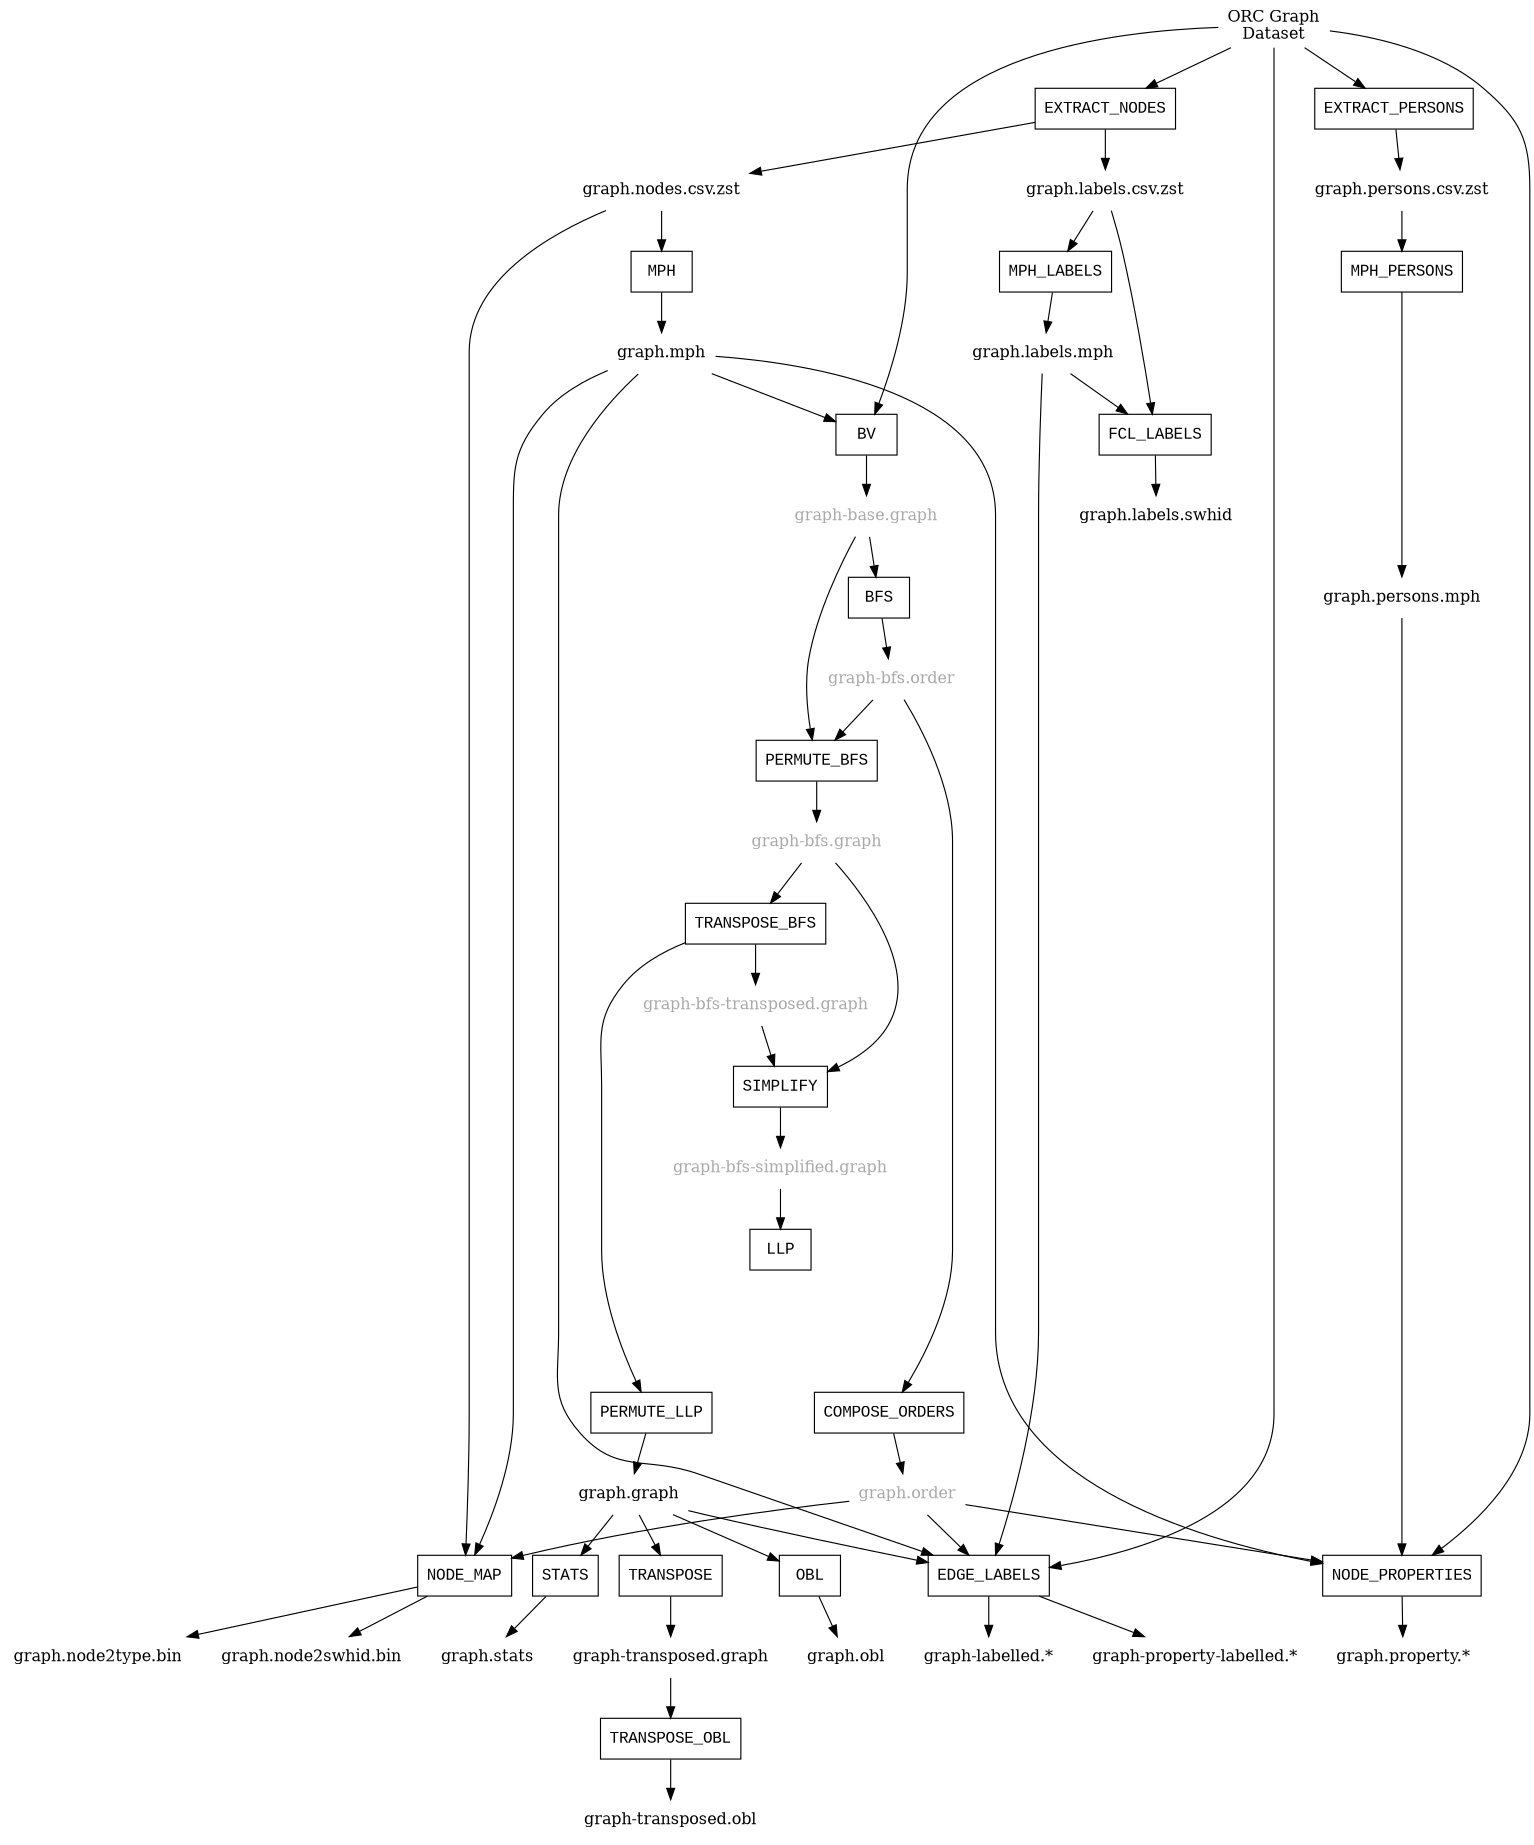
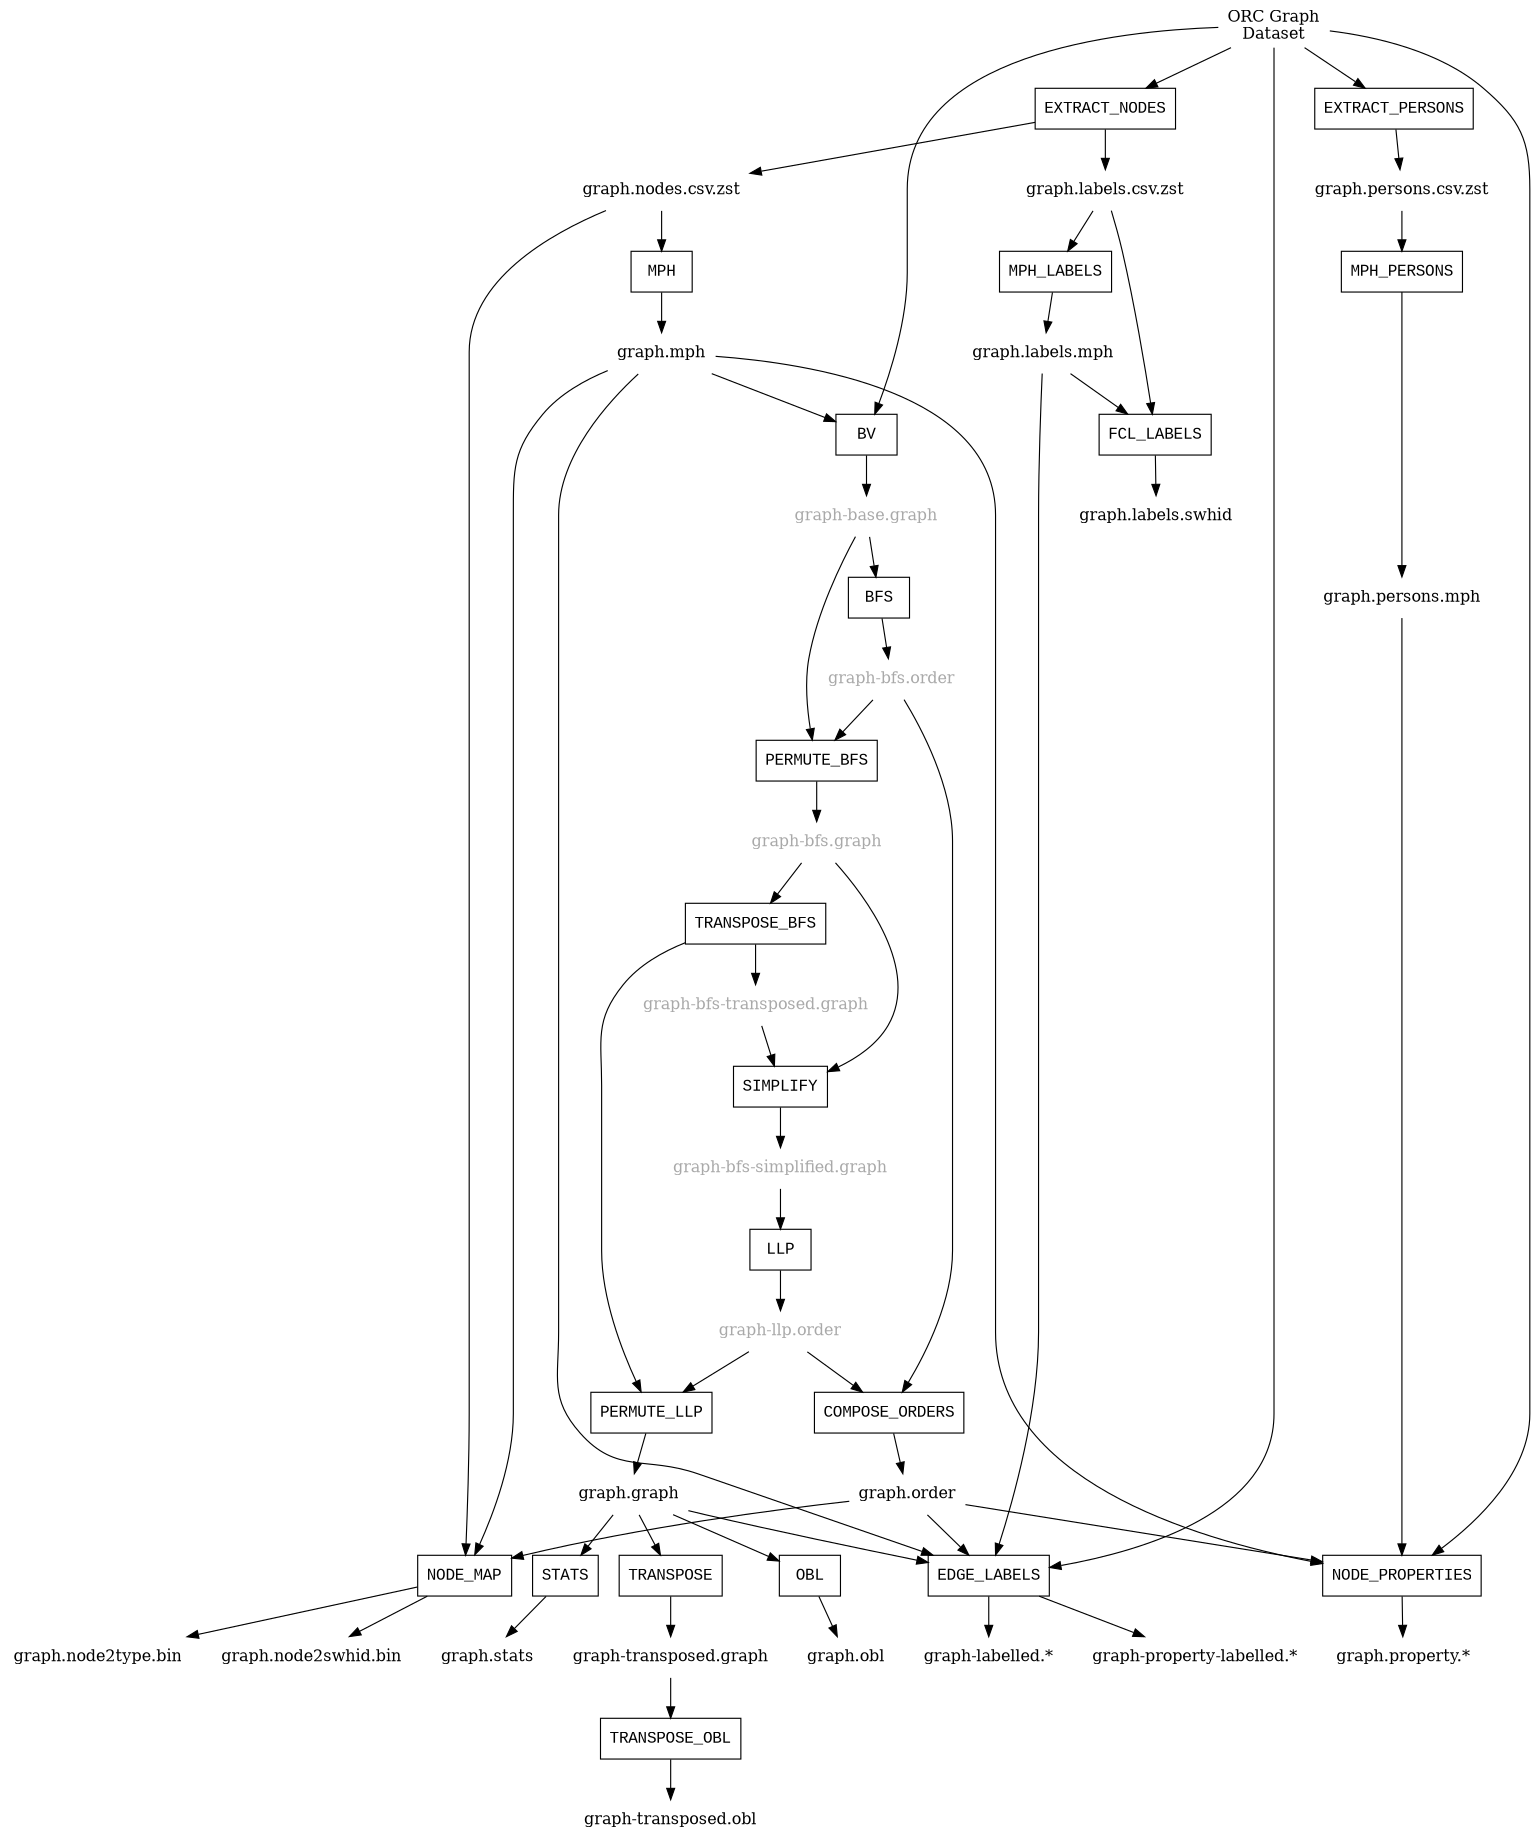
none -> (780, 1331)
(907, 1494) -> (907, 1494)
